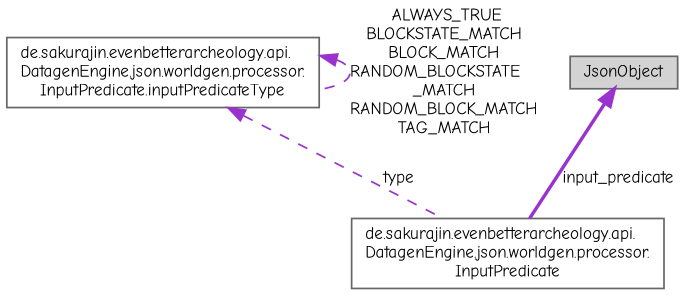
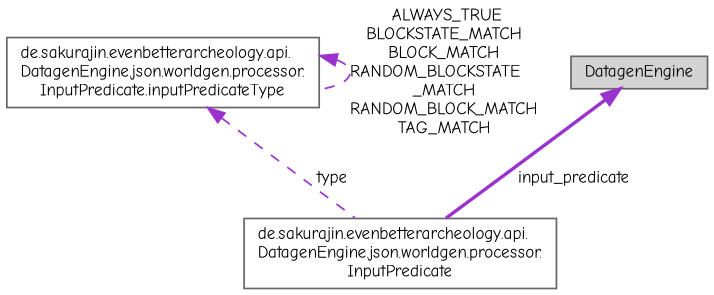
(624, 73) -> (639, 73)
